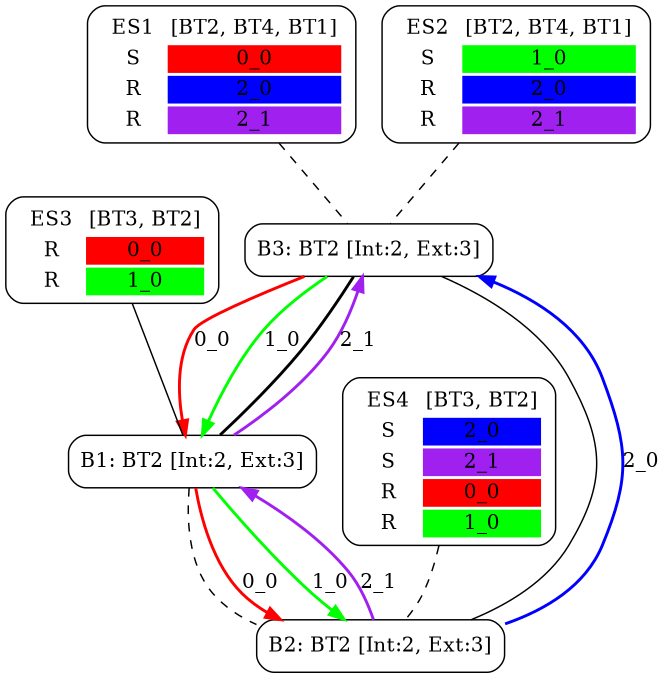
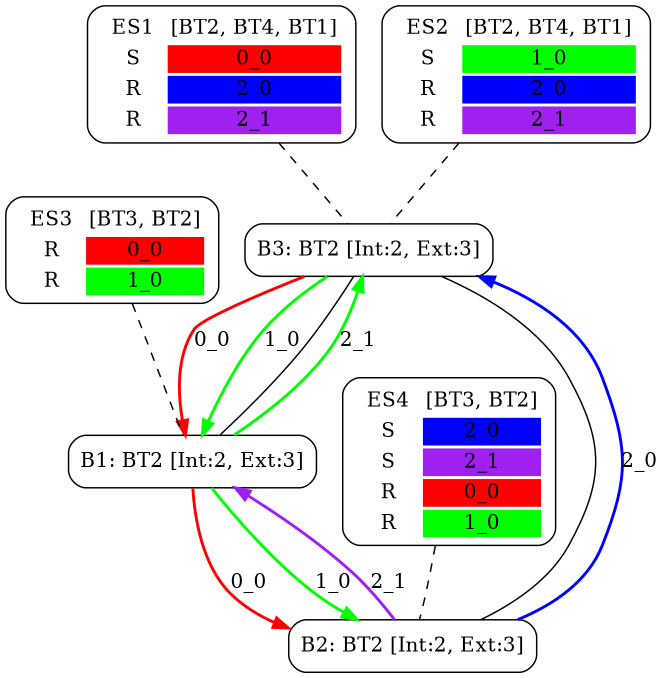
(293, 361) -> (293, 361)
(158, 369) -> (158, 369)
(309, 374) -> (309, 374)
(198, 569) -> none
